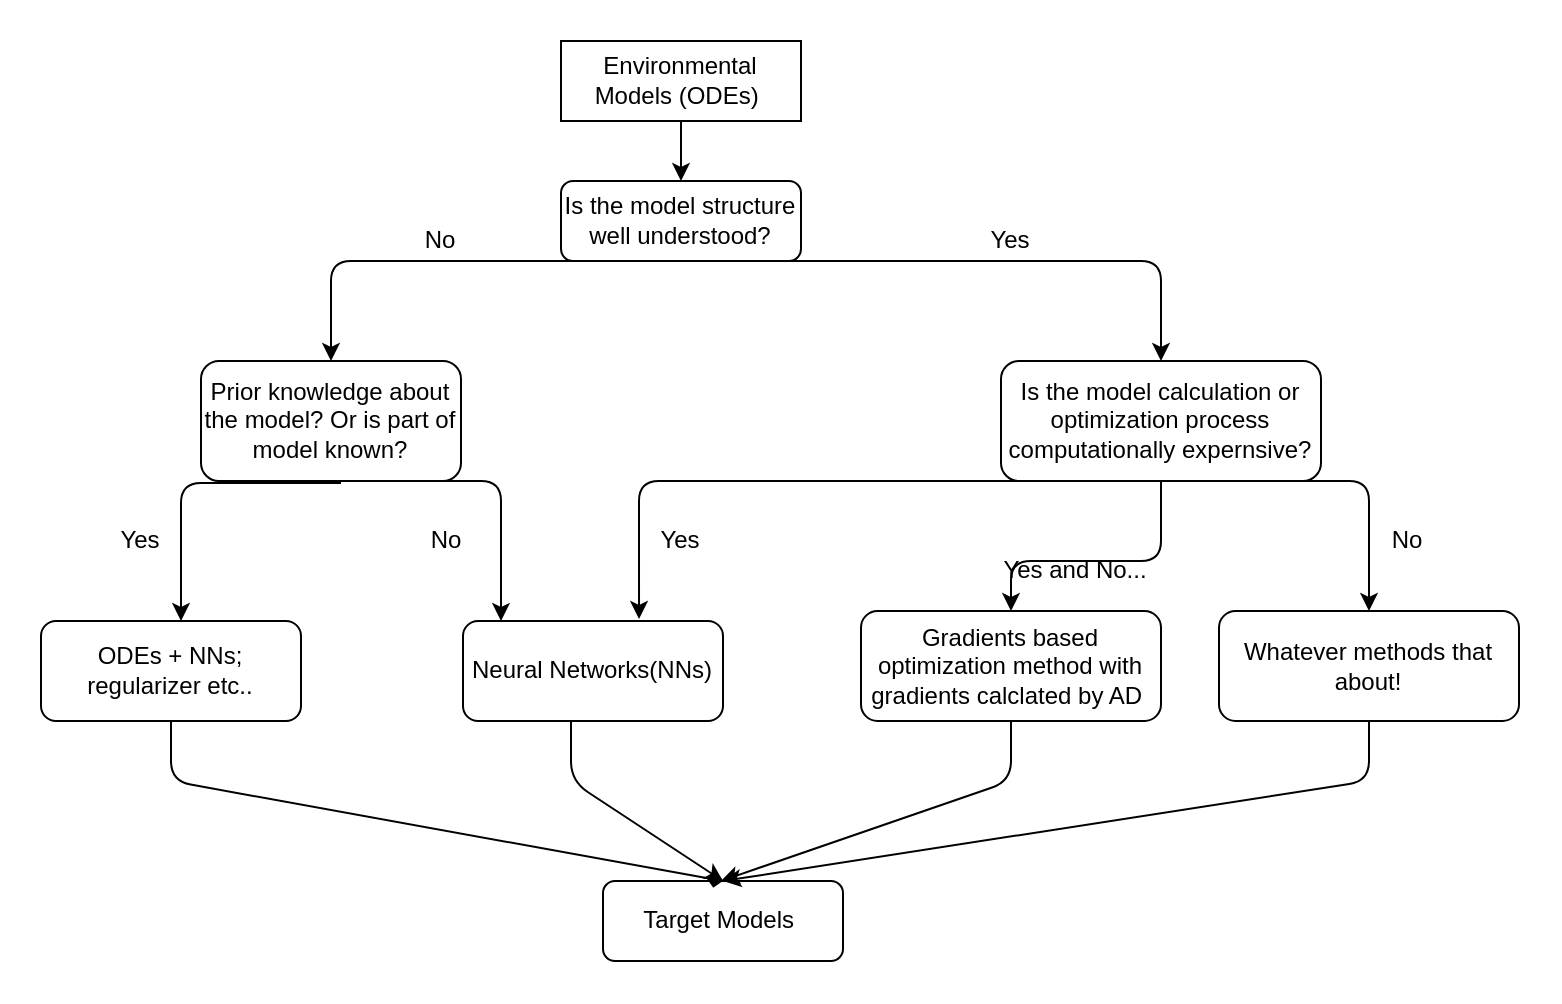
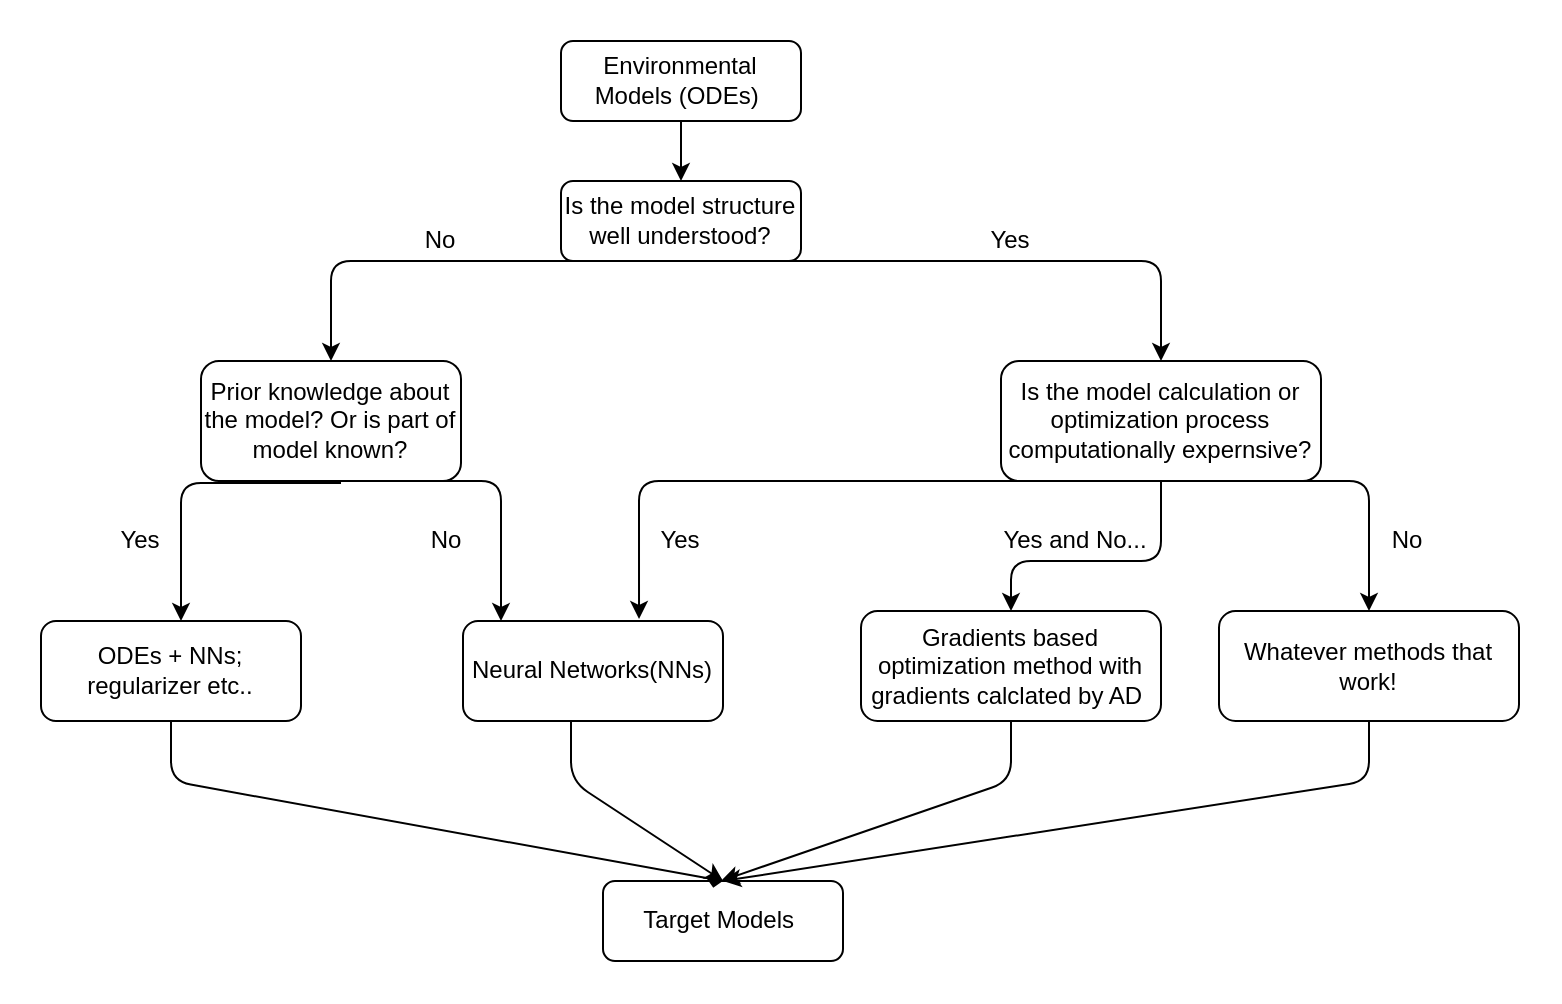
(681, 81) -> (681, 81)
(1076, 571) -> (1076, 541)
(1369, 667) -> (1369, 667)
